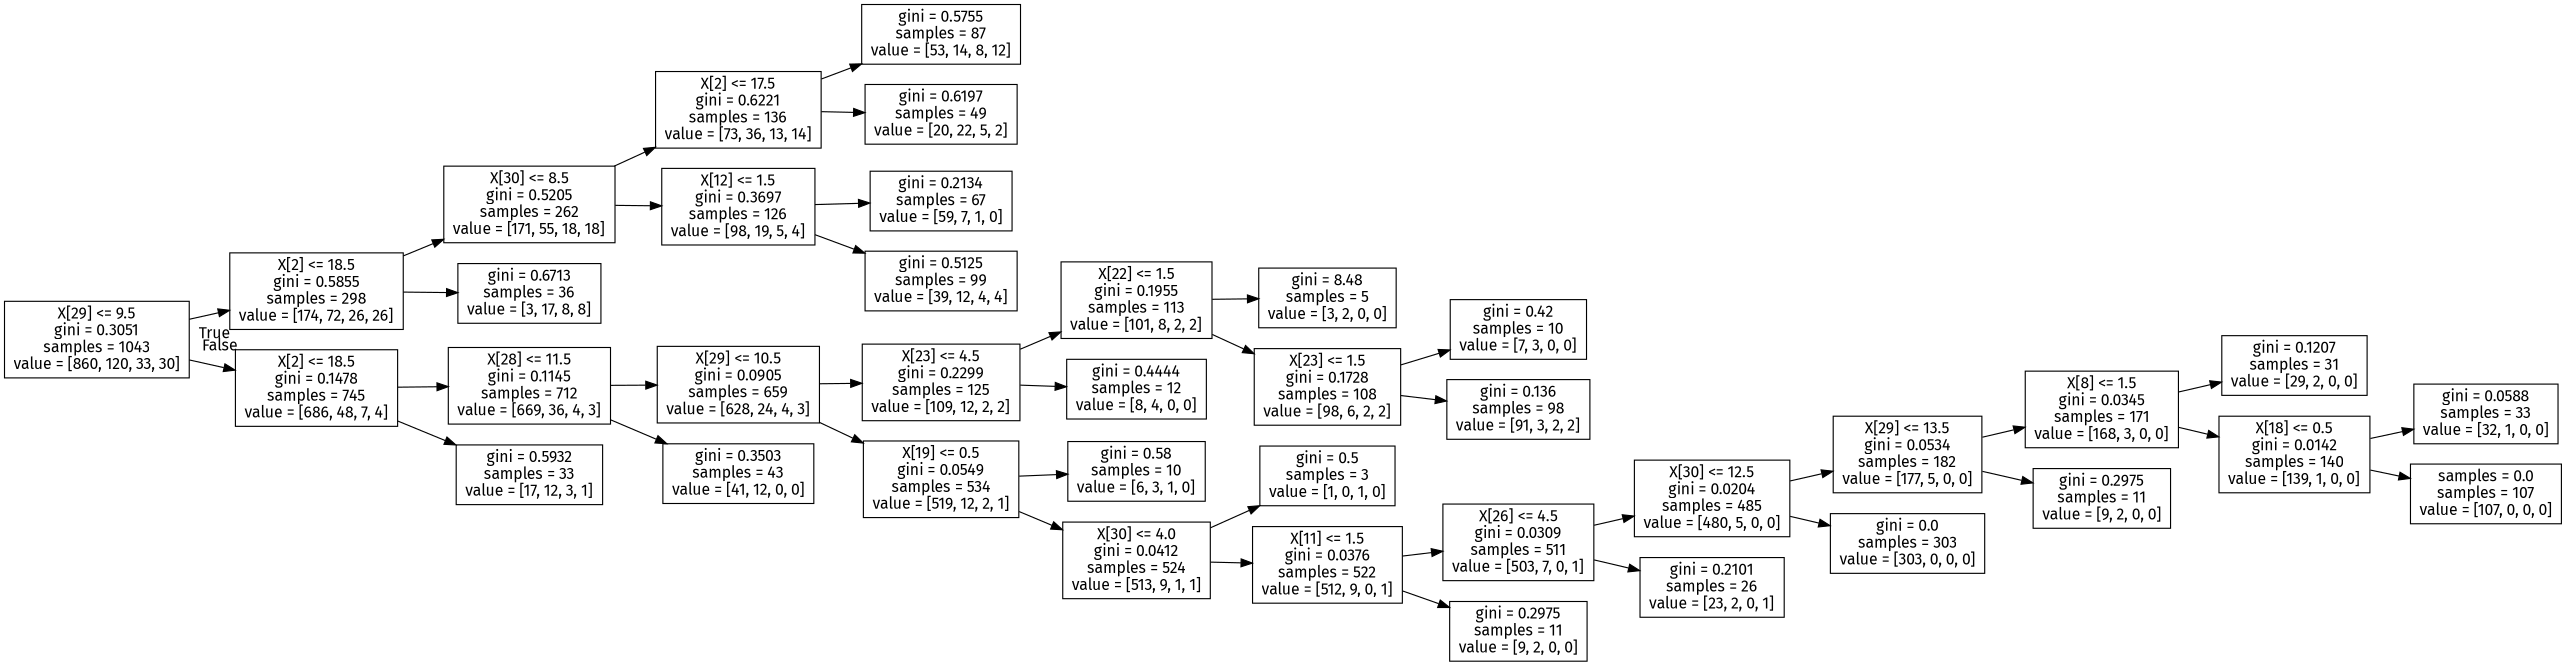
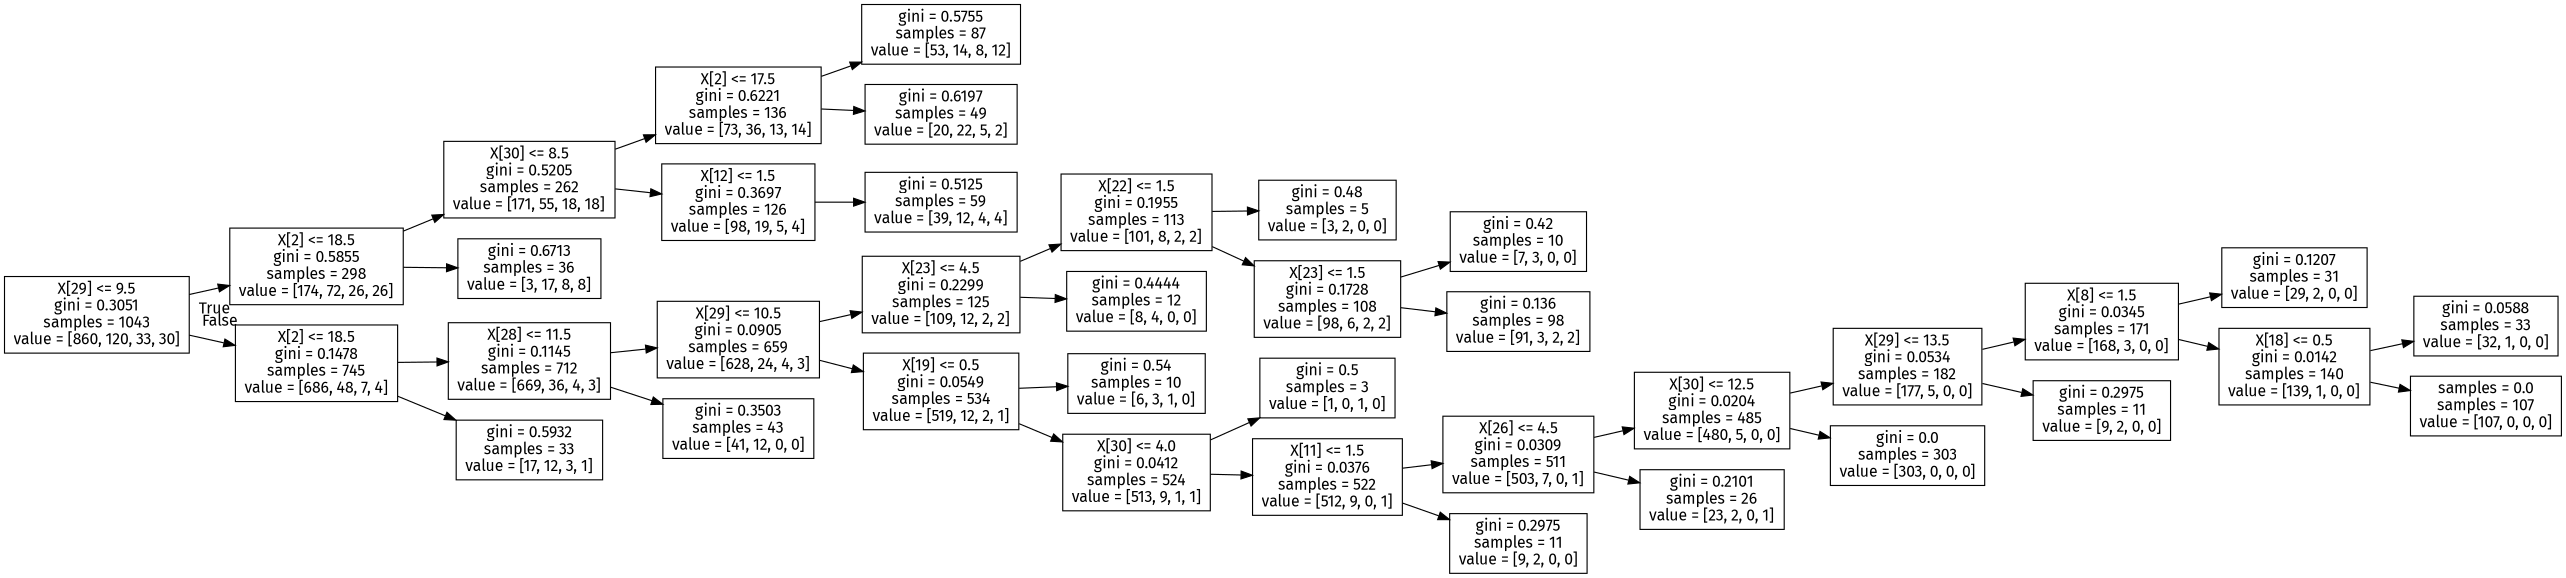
(941, 201) -> none
(941, 281) -> (941, 202)
(1327, 298) -> (1327, 210)
(1137, 471) -> (1137, 384)
